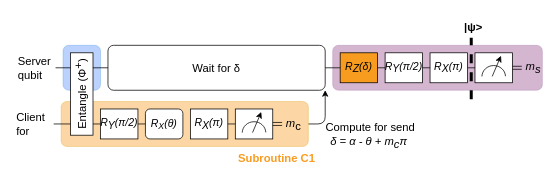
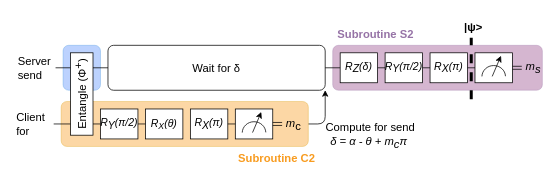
none -> (376, 34)
(37, 68) -> (37, 68)
(359, 68) -> (359, 68)
(164, 124) -> (164, 124)
(277, 158) -> (277, 158)
